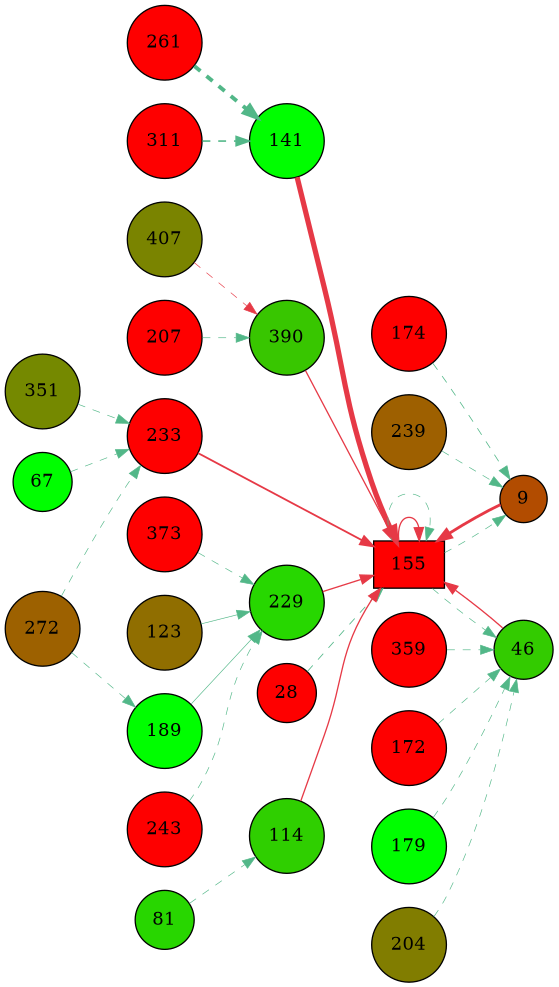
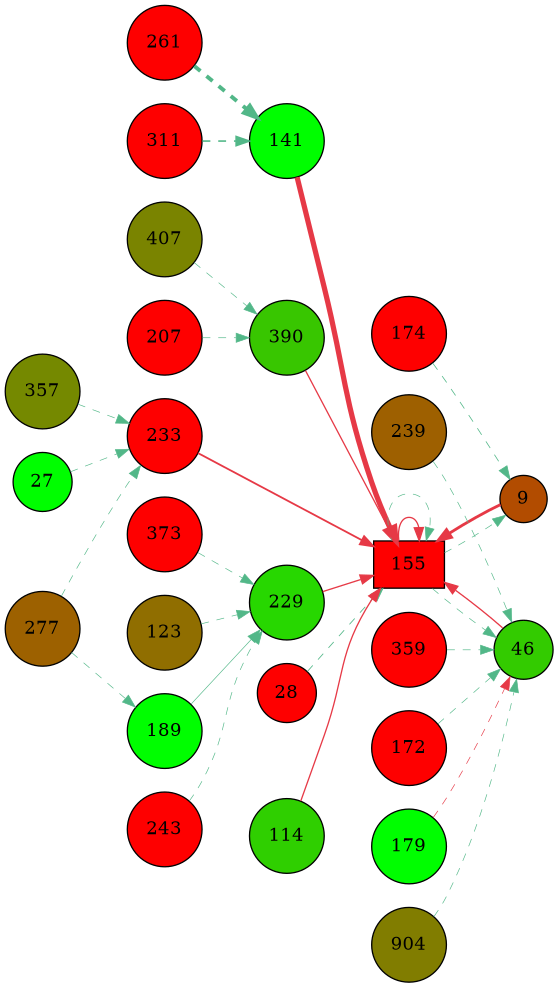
(221, 284) -> (221, 284)
(43, 391) -> (43, 391)
(467, 466) -> (479, 545)
(43, 482) -> (43, 482)
(219, 619) -> (219, 619)
(43, 629) -> (43, 629)
(471, 755) -> (471, 755)
(165, 920) -> none
(409, 945) -> (409, 945)
